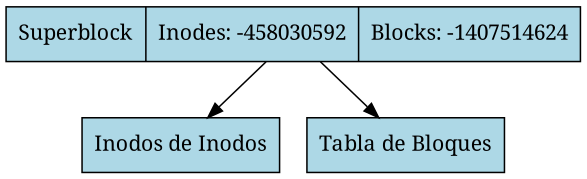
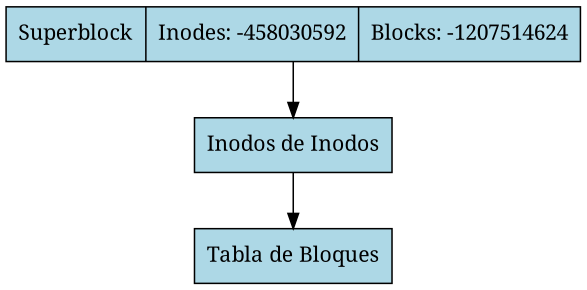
(470, 33) -> (470, 33)
(344, 84) -> (293, 193)
